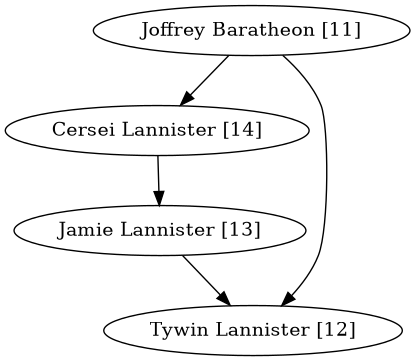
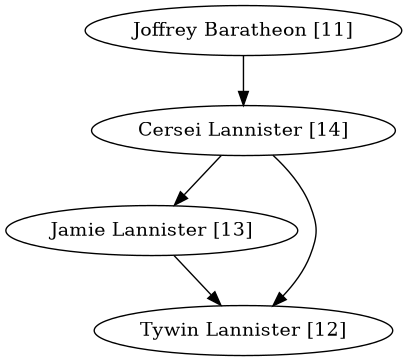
(327, 173) -> (315, 224)
